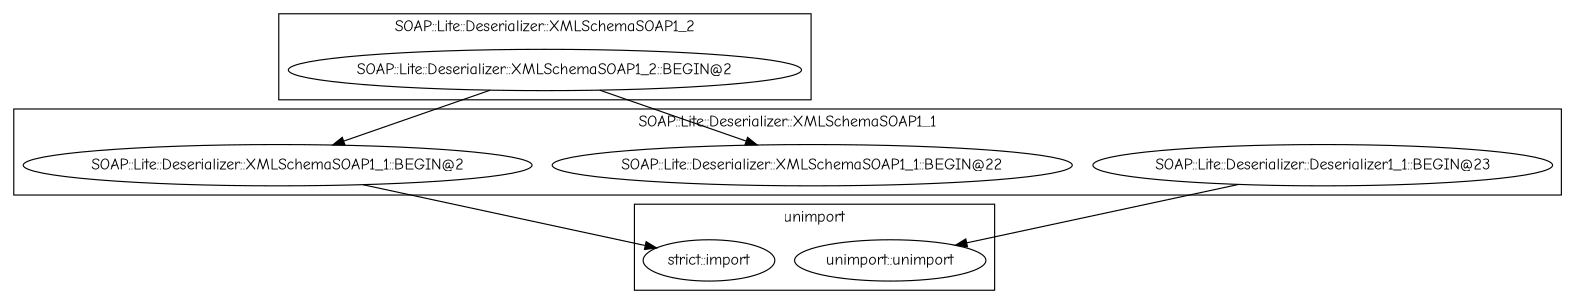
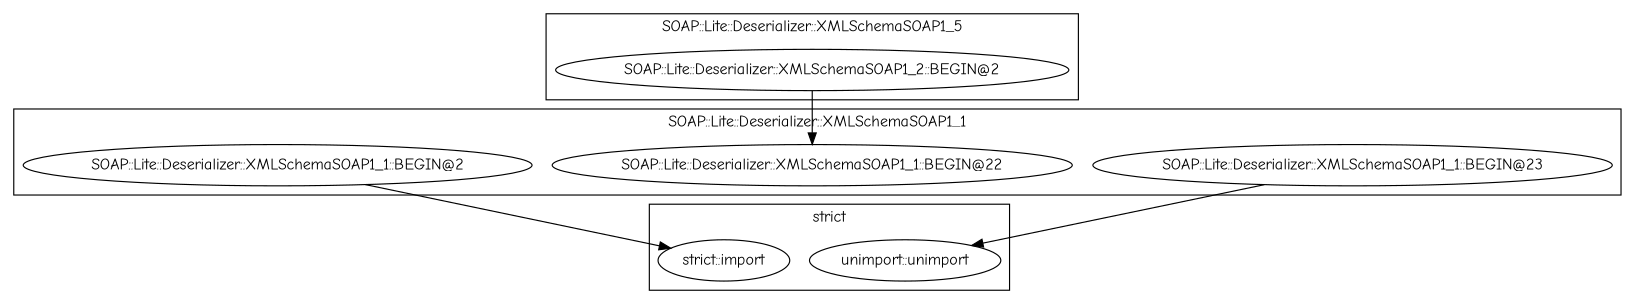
(545, 27) -> (812, 27)
(413, 117) -> none
(1323, 165) -> (1353, 165)
(815, 217) -> (829, 217)
